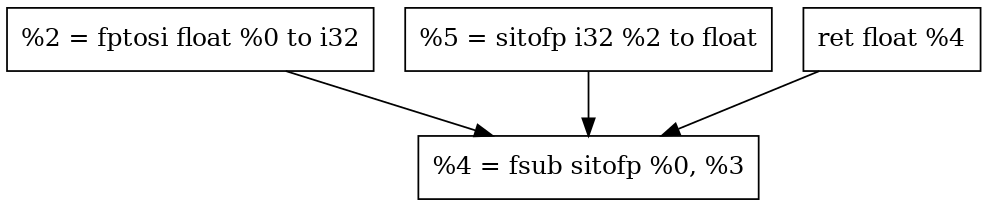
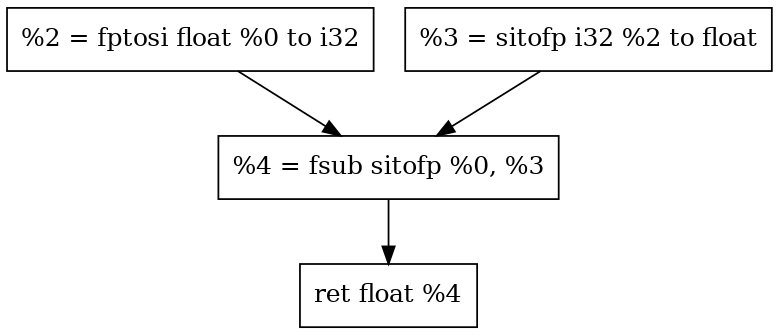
(589, 39) -> (589, 39)
(749, 100) -> (389, 223)
